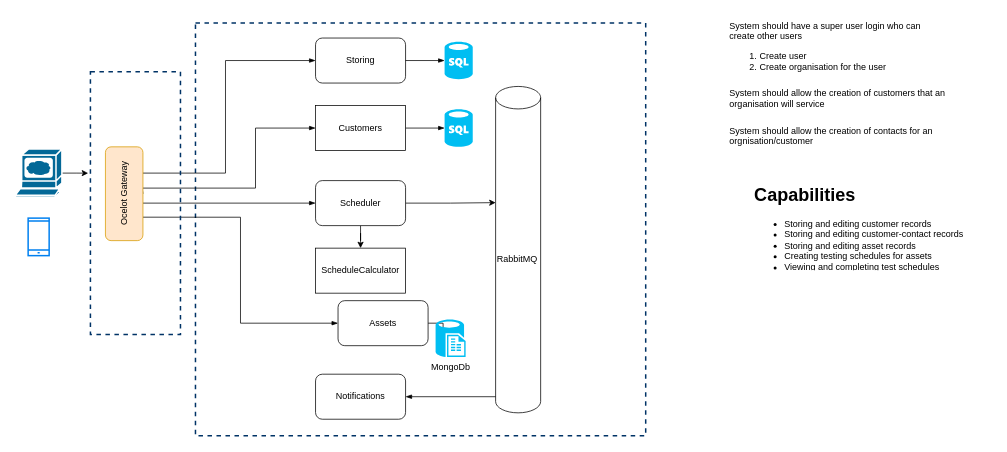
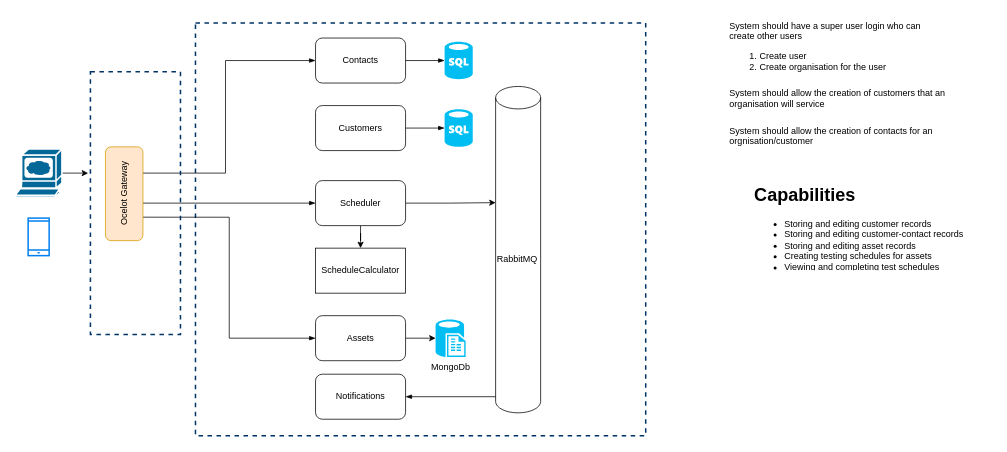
(360, 60) -> (360, 60)
(360, 128) -> (360, 128)
(255, 158) -> none
(383, 323) -> (360, 338)
